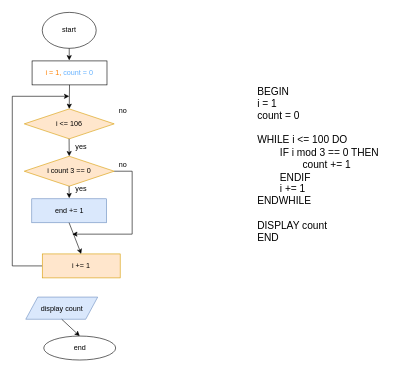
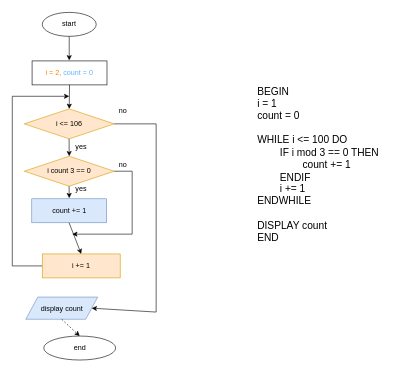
(69, 30) -> (69, 24)
(70, 73) -> (70, 73)
(70, 211) -> (70, 211)
none -> (147, 312)
(69, 326) -> (69, 326)
